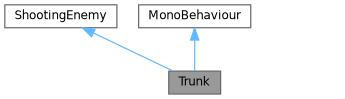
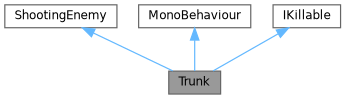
none -> (307, 16)
